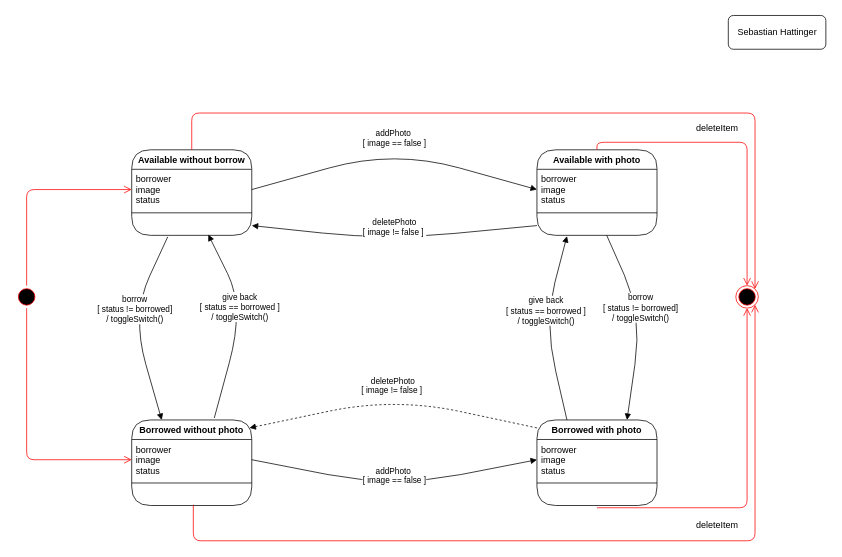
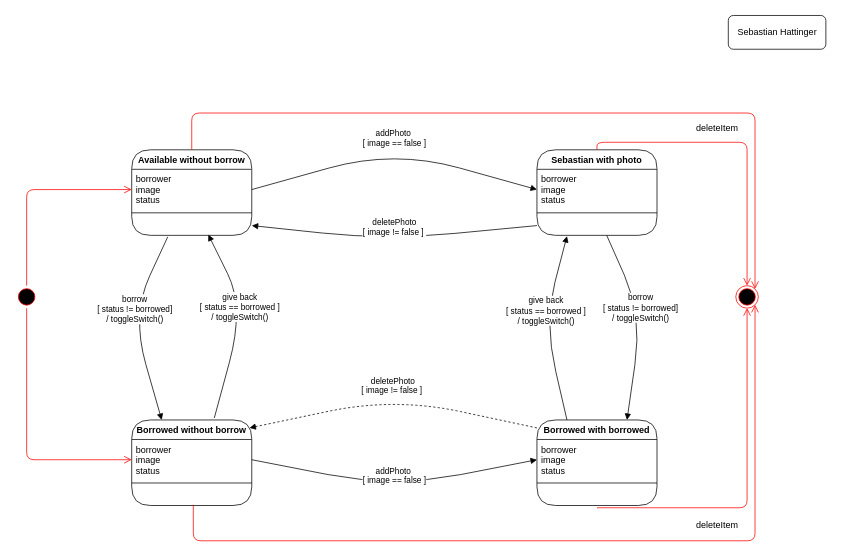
(596, 160) -> (596, 160)
(191, 430) -> (191, 430)
(596, 430) -> (596, 430)
